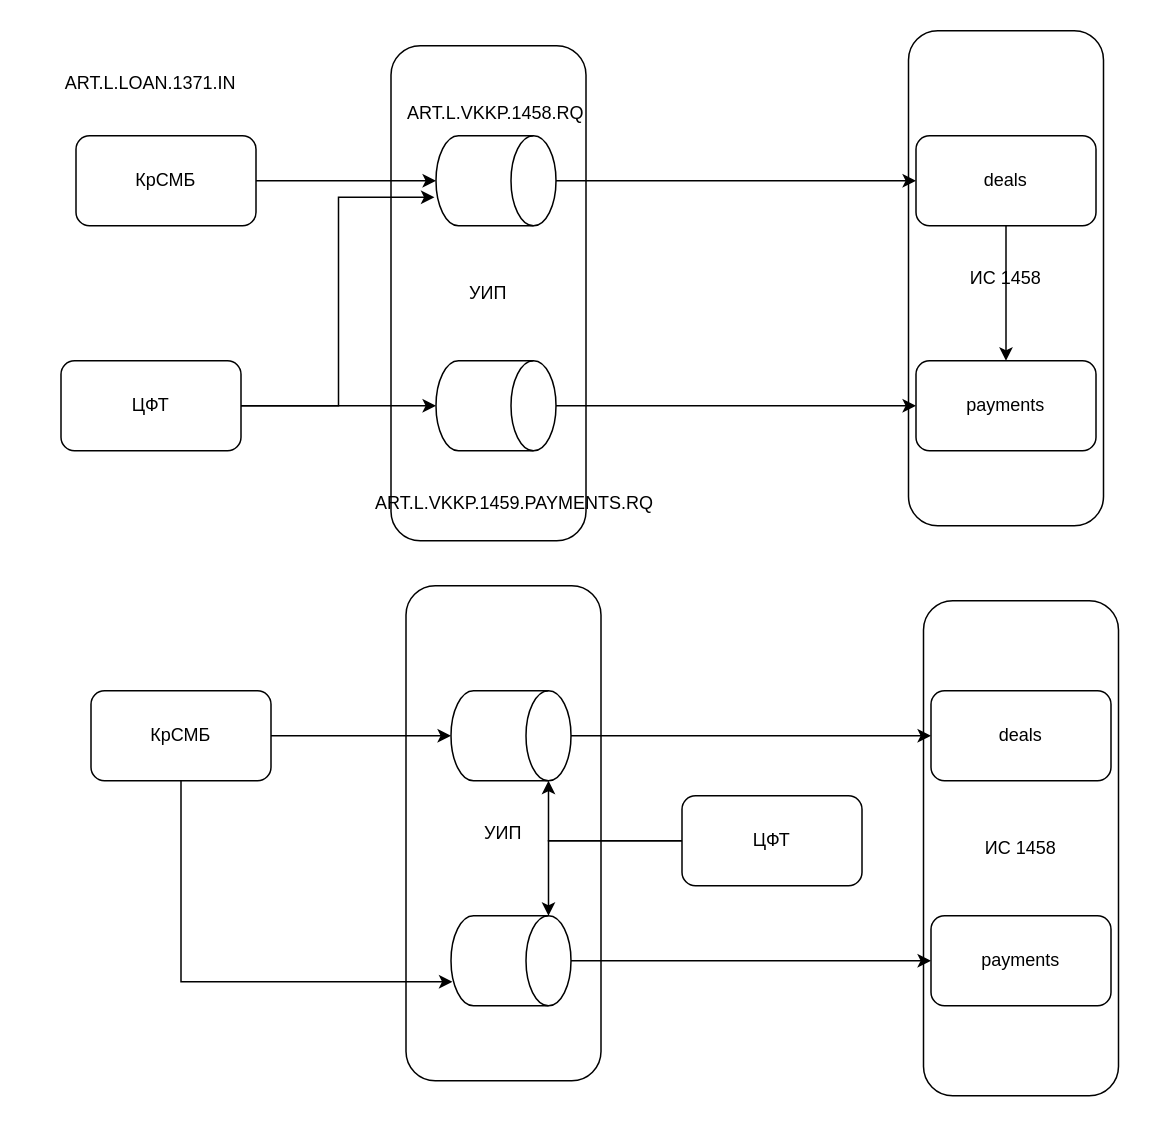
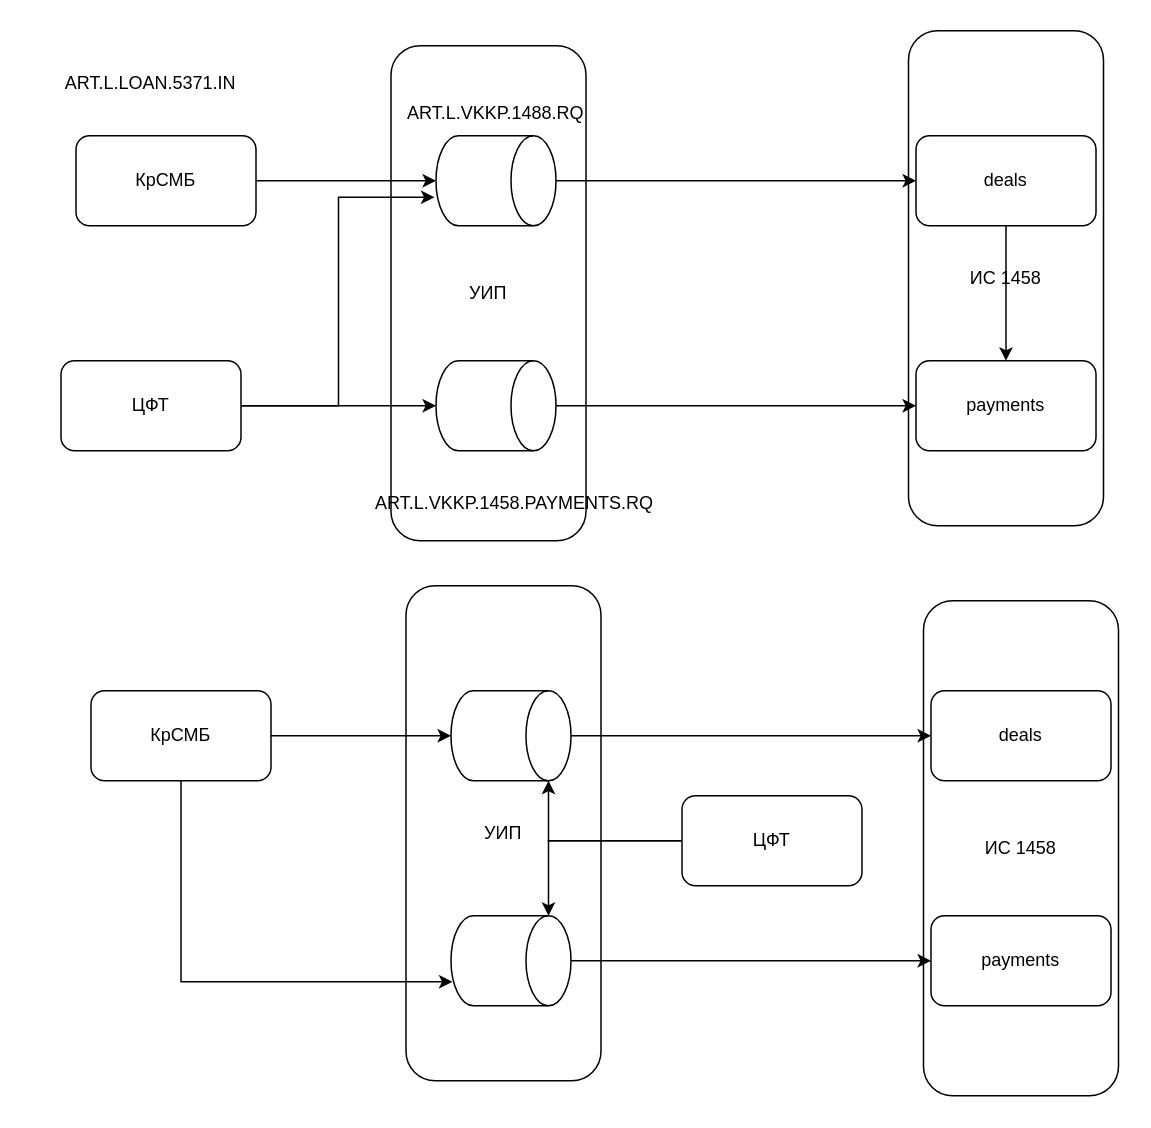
(151, 83) -> (151, 83)
(496, 113) -> (496, 113)
(515, 503) -> (515, 503)
